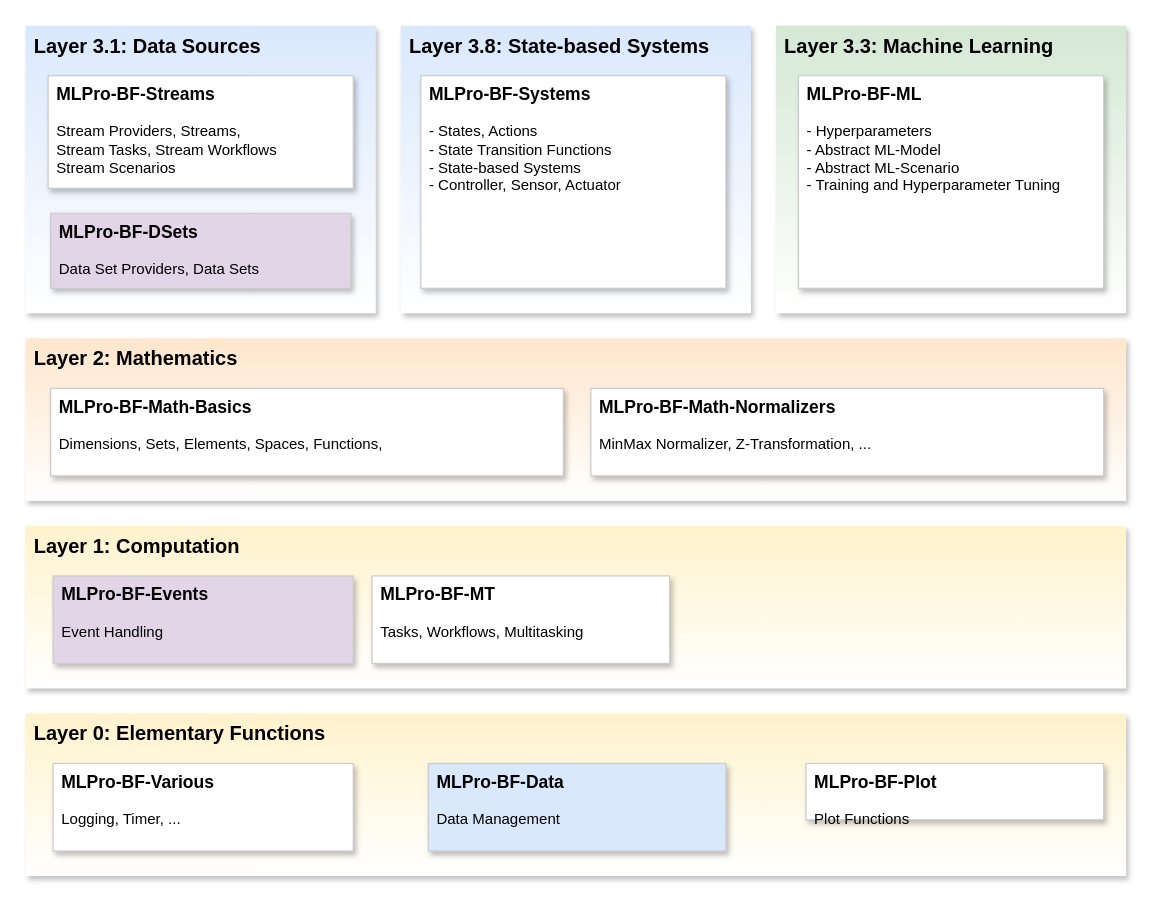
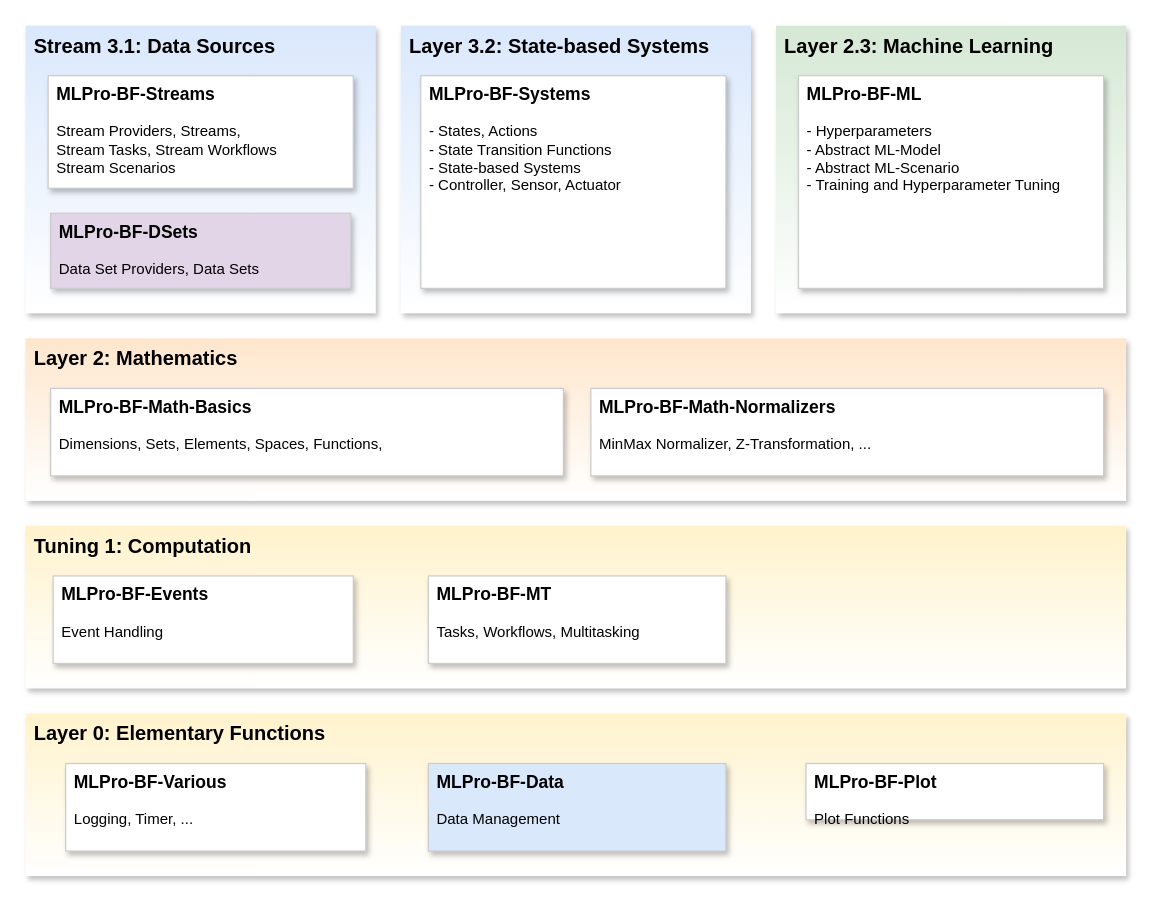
(150, 46) -> (156, 46)
(564, 46) -> (564, 46)
(917, 46) -> (917, 46)
(136, 546) -> (139, 546)
(203, 619) -> (203, 619)
(521, 619) -> (577, 619)
(203, 807) -> (216, 807)
